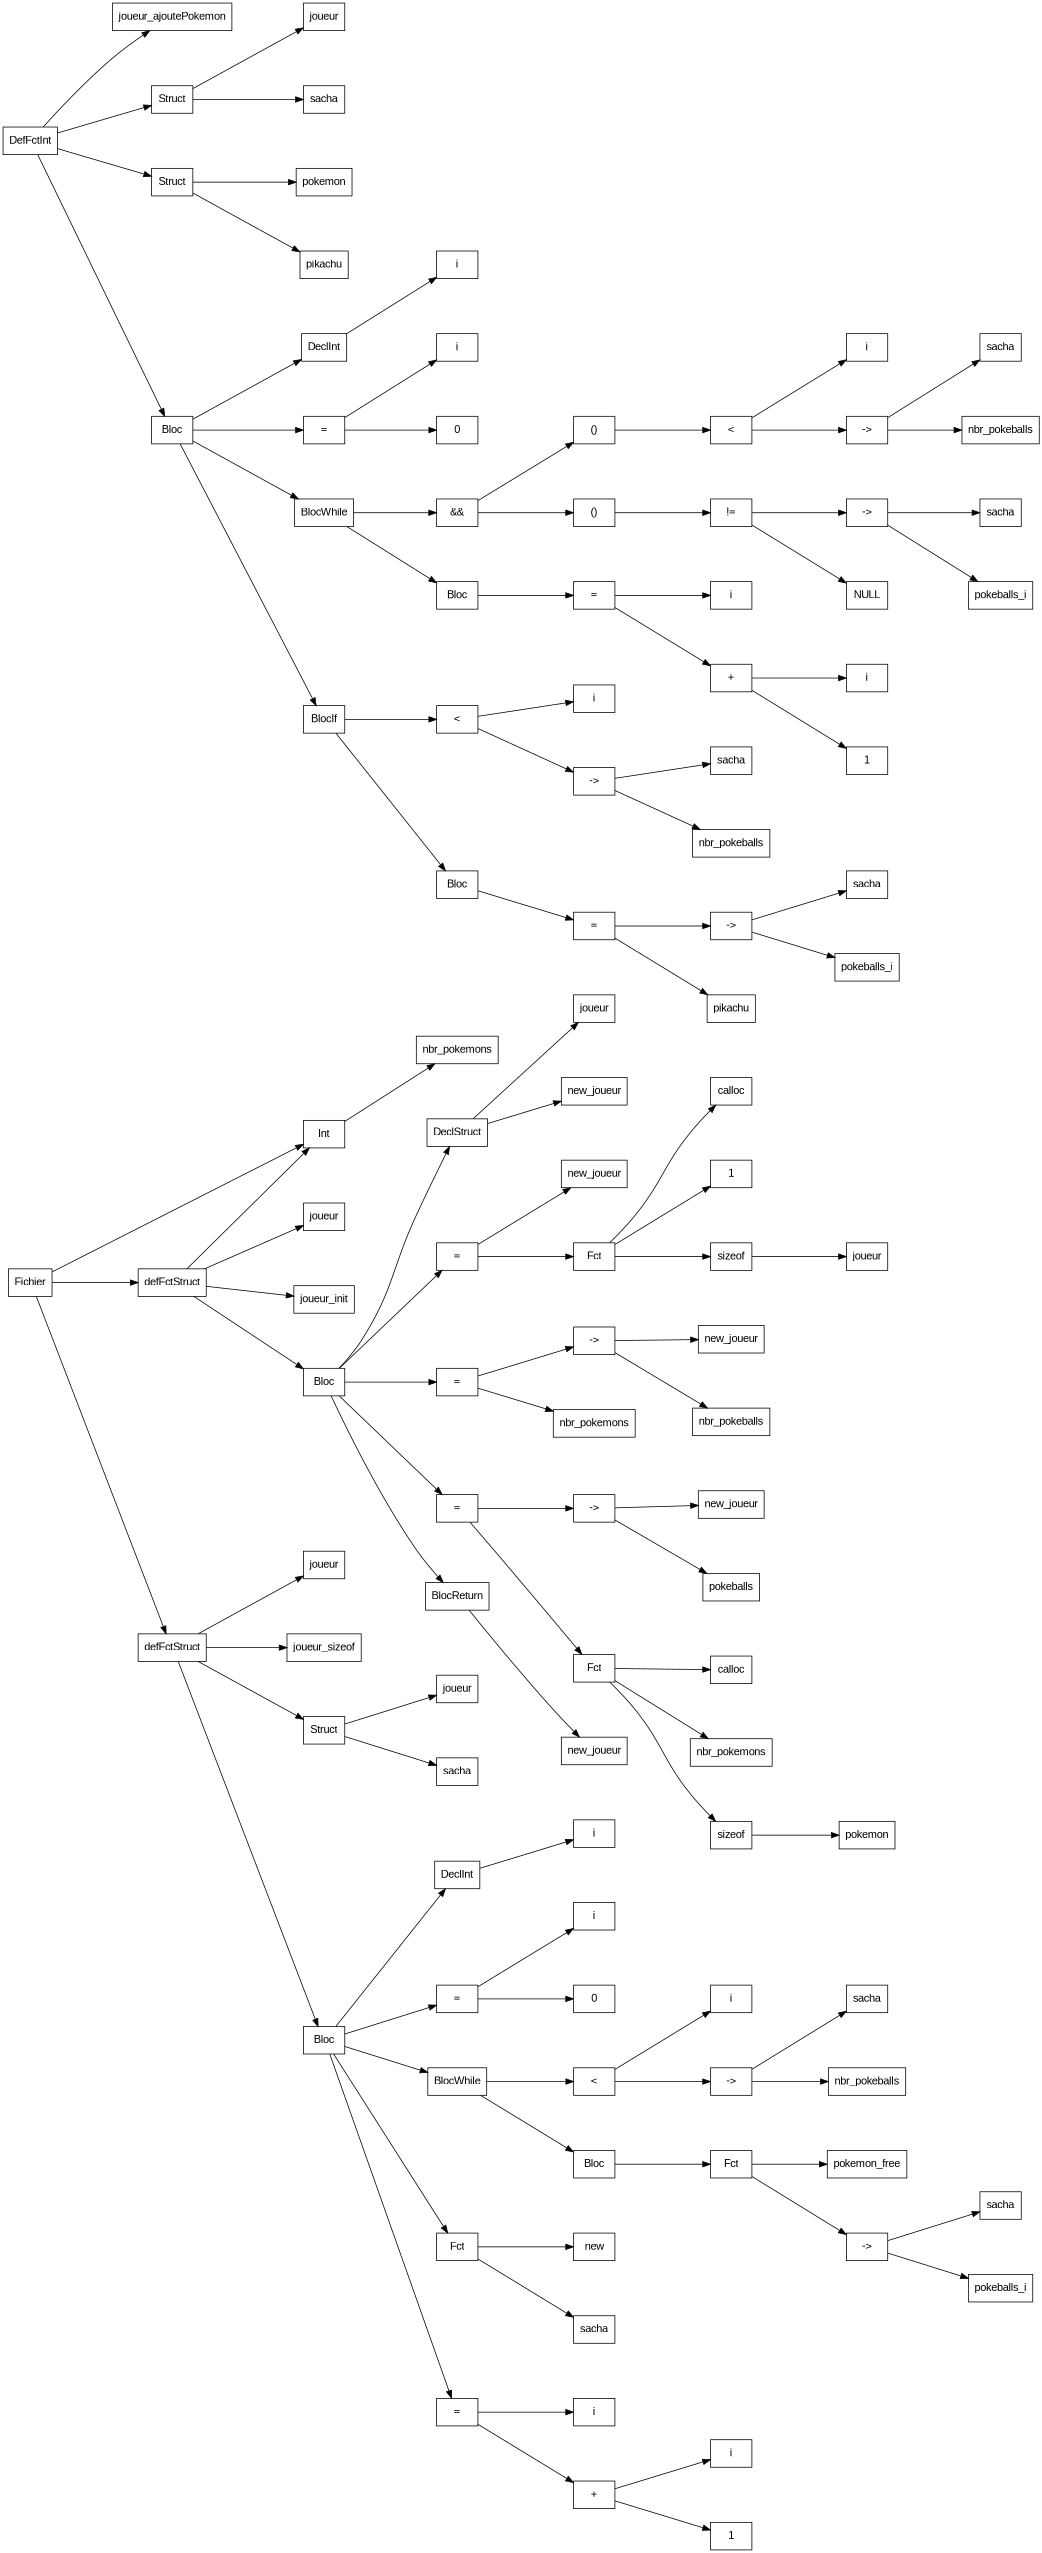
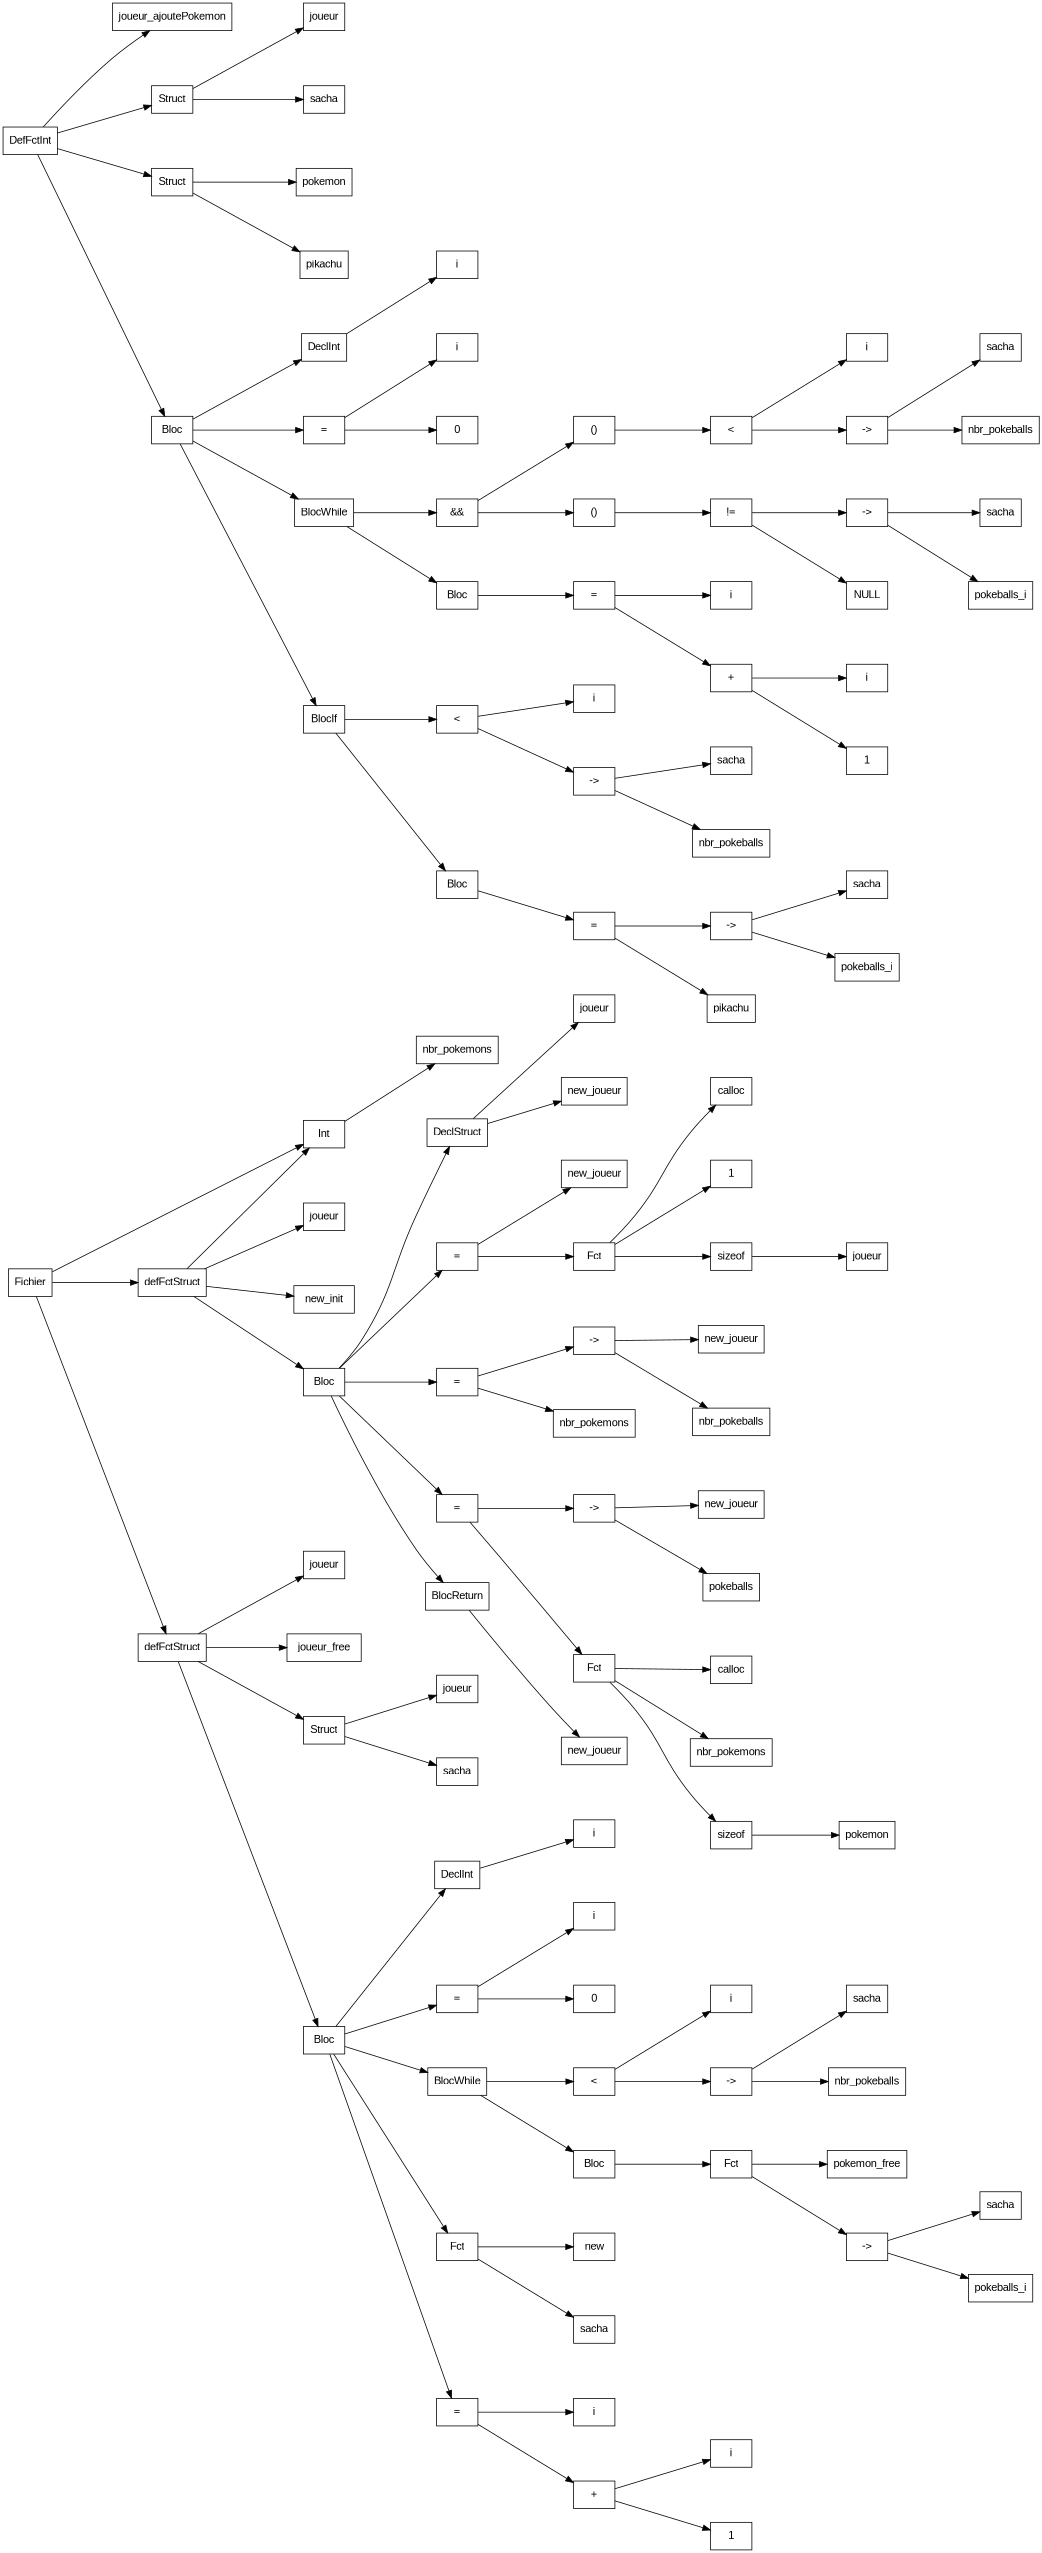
(324, 1299) -> (324, 1299)
(324, 1648) -> (324, 1648)
